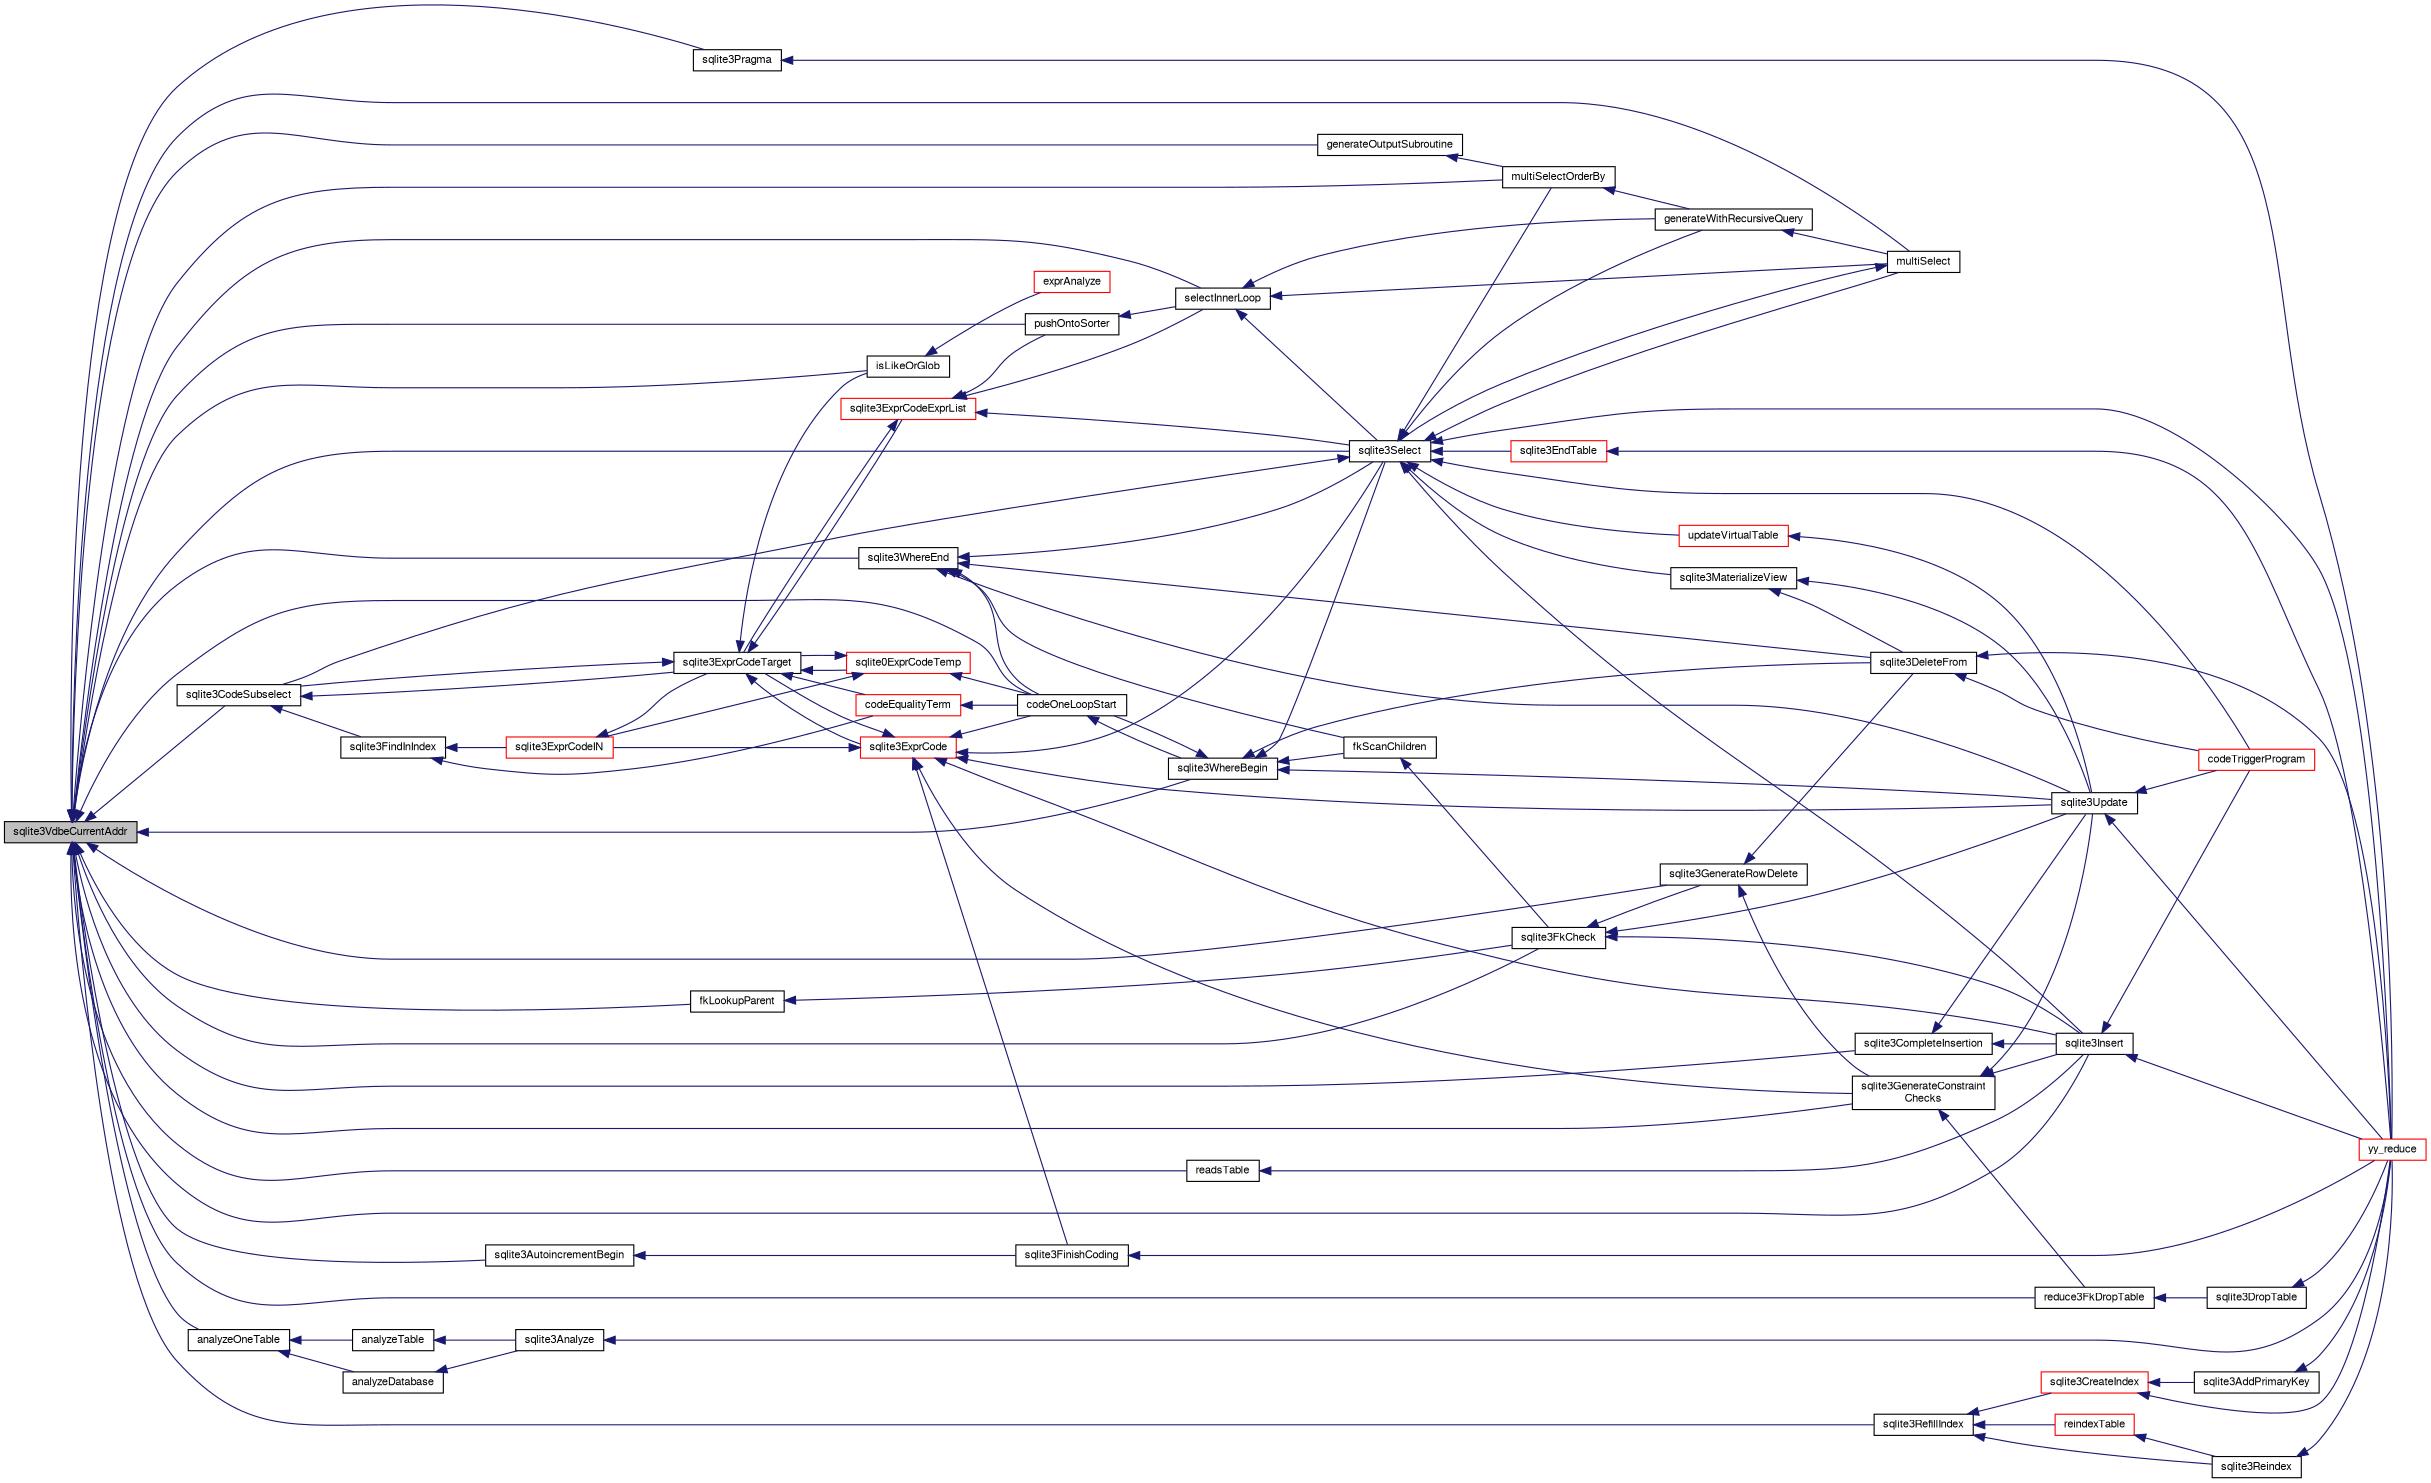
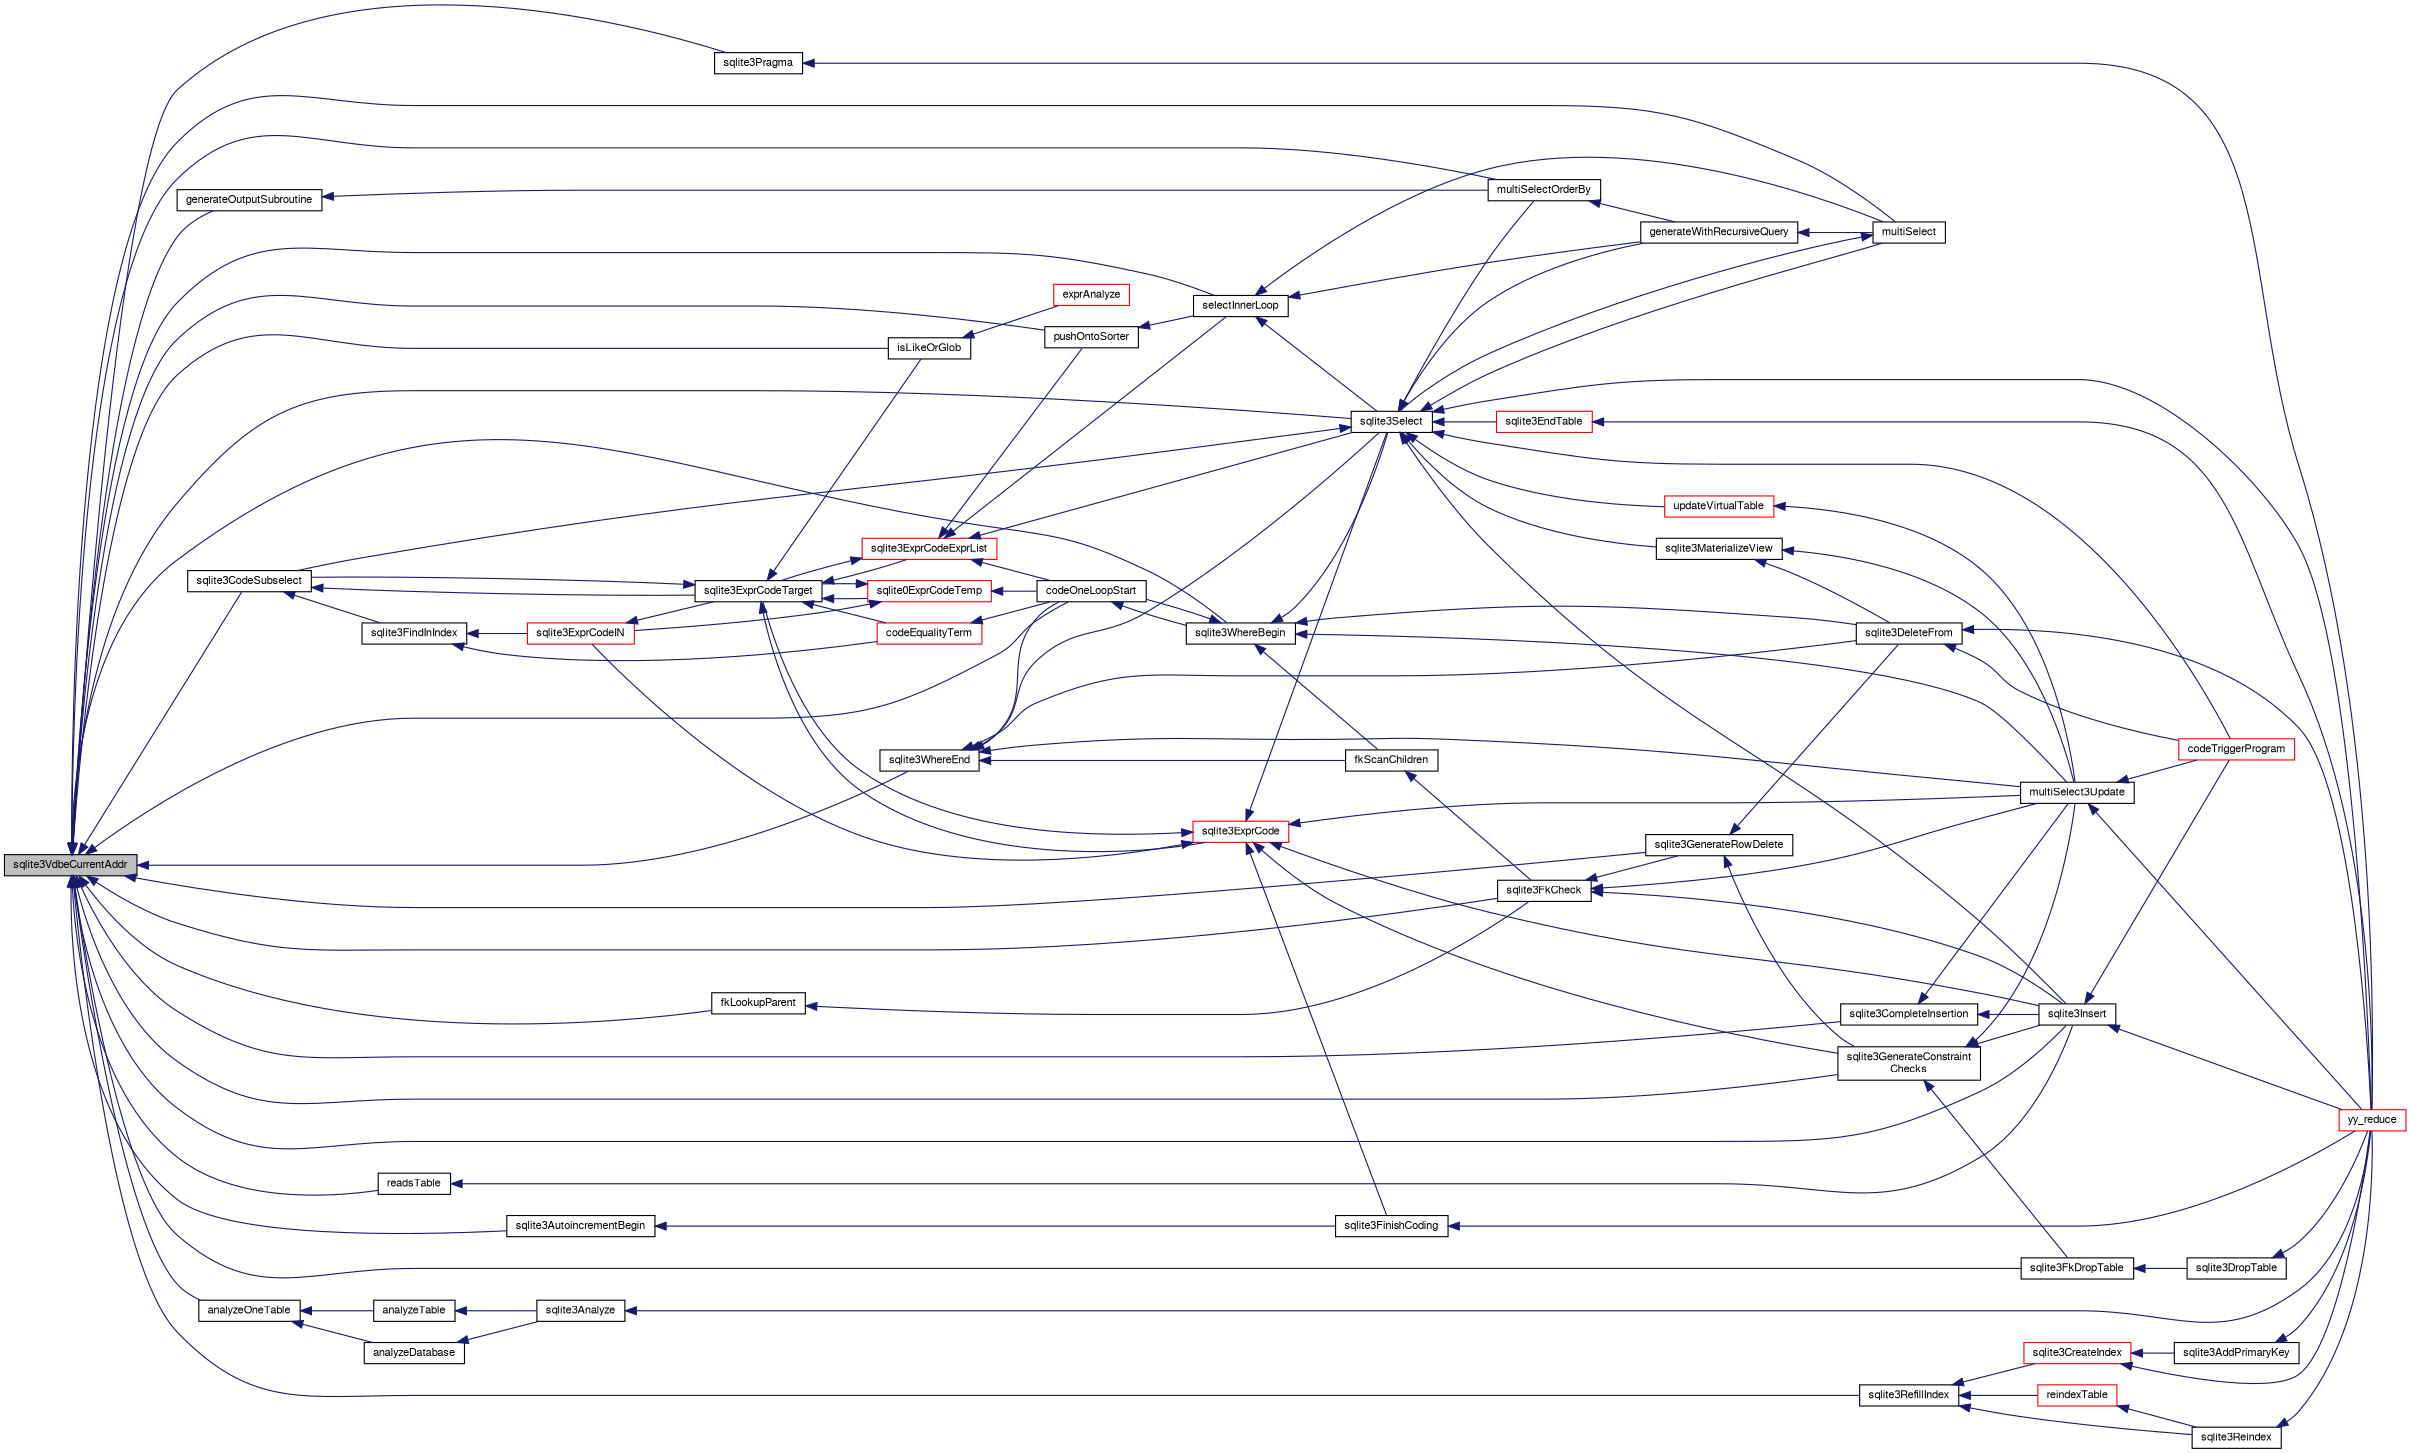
(996, 725) -> (1016, 572)
(2095, 803) -> (2077, 793)
(2095, 1298) -> (2077, 1268)
